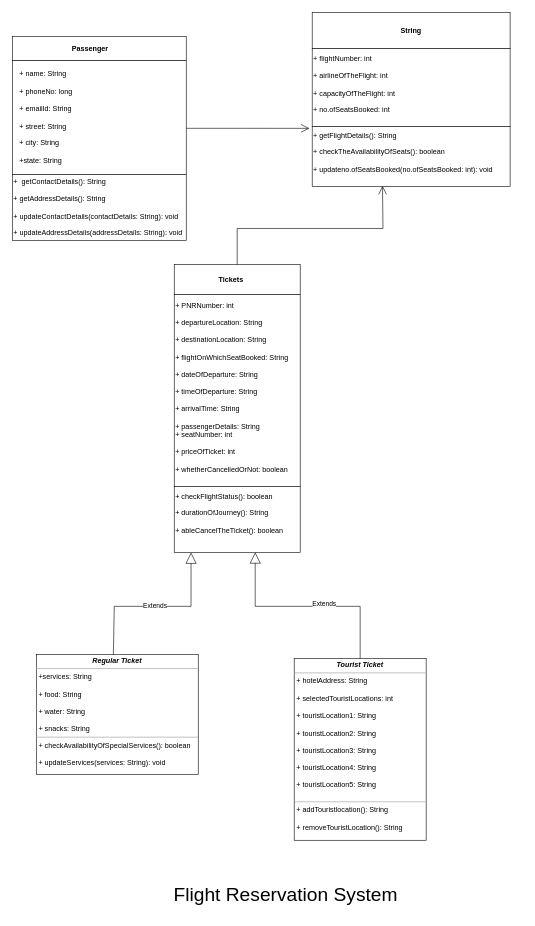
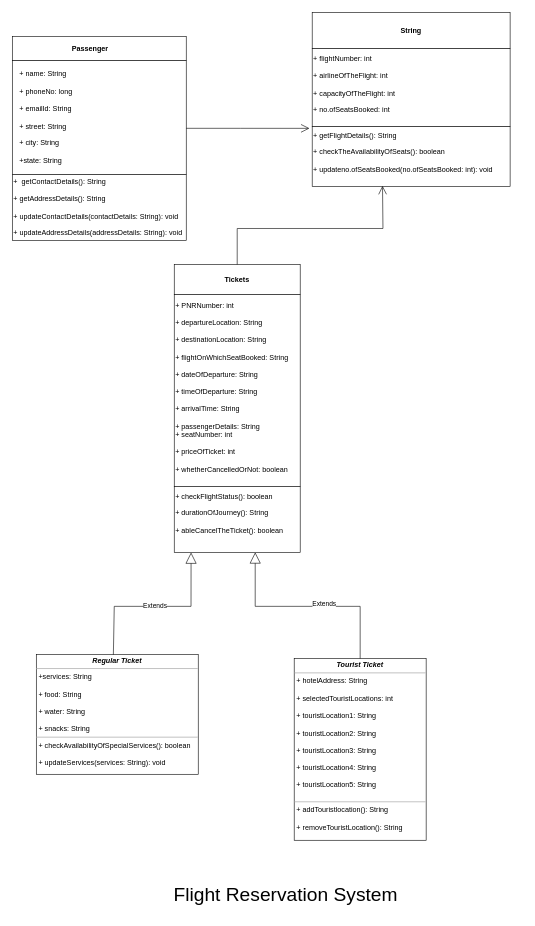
(231, 279) -> (237, 279)
